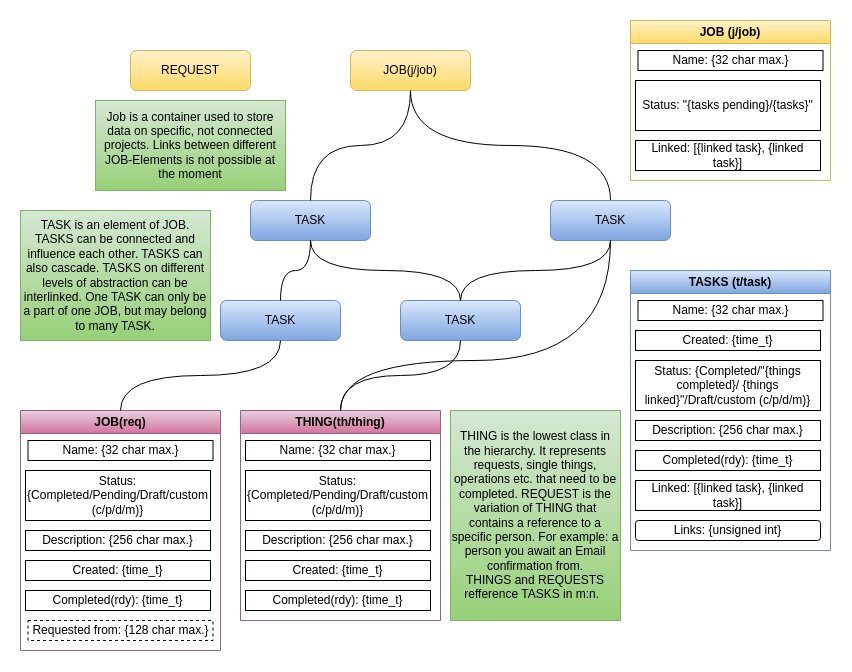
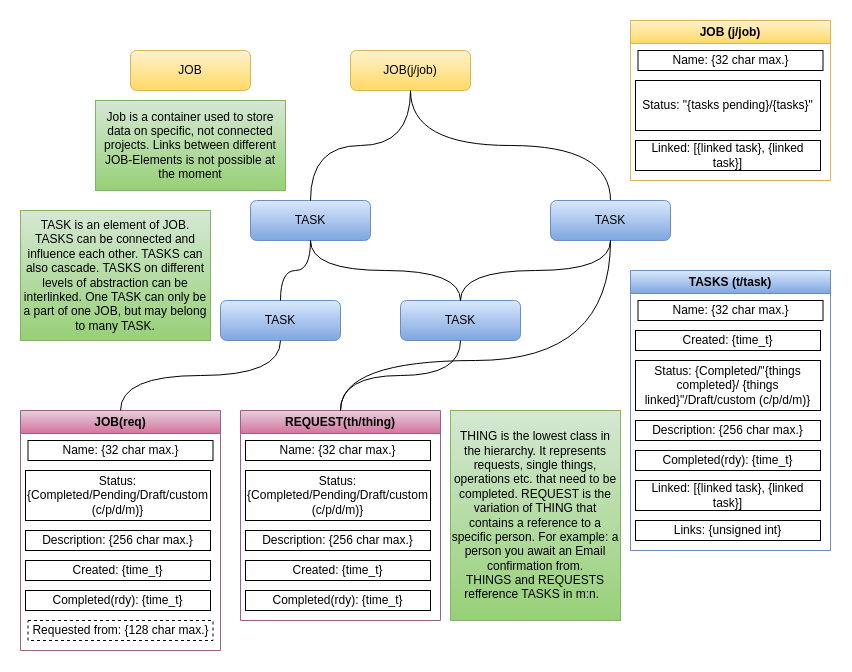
(191, 71) -> (191, 71)
(341, 423) -> (341, 423)
(728, 531) -> (728, 531)
